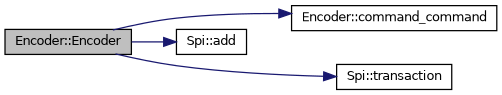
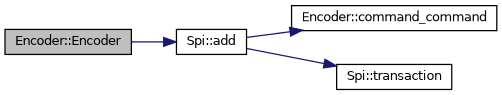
(195, 16) -> (268, 35)
(219, 70) -> (285, 56)
